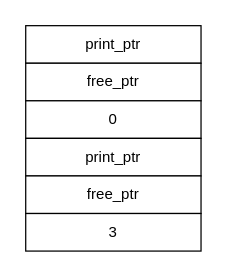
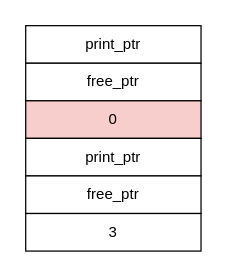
(113, 119) -> (113, 119)
